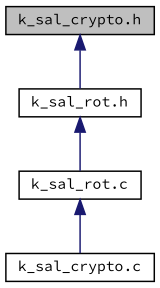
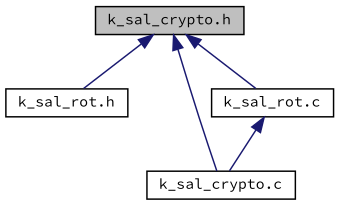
none -> (197, 110)
(80, 152) -> (227, 66)
